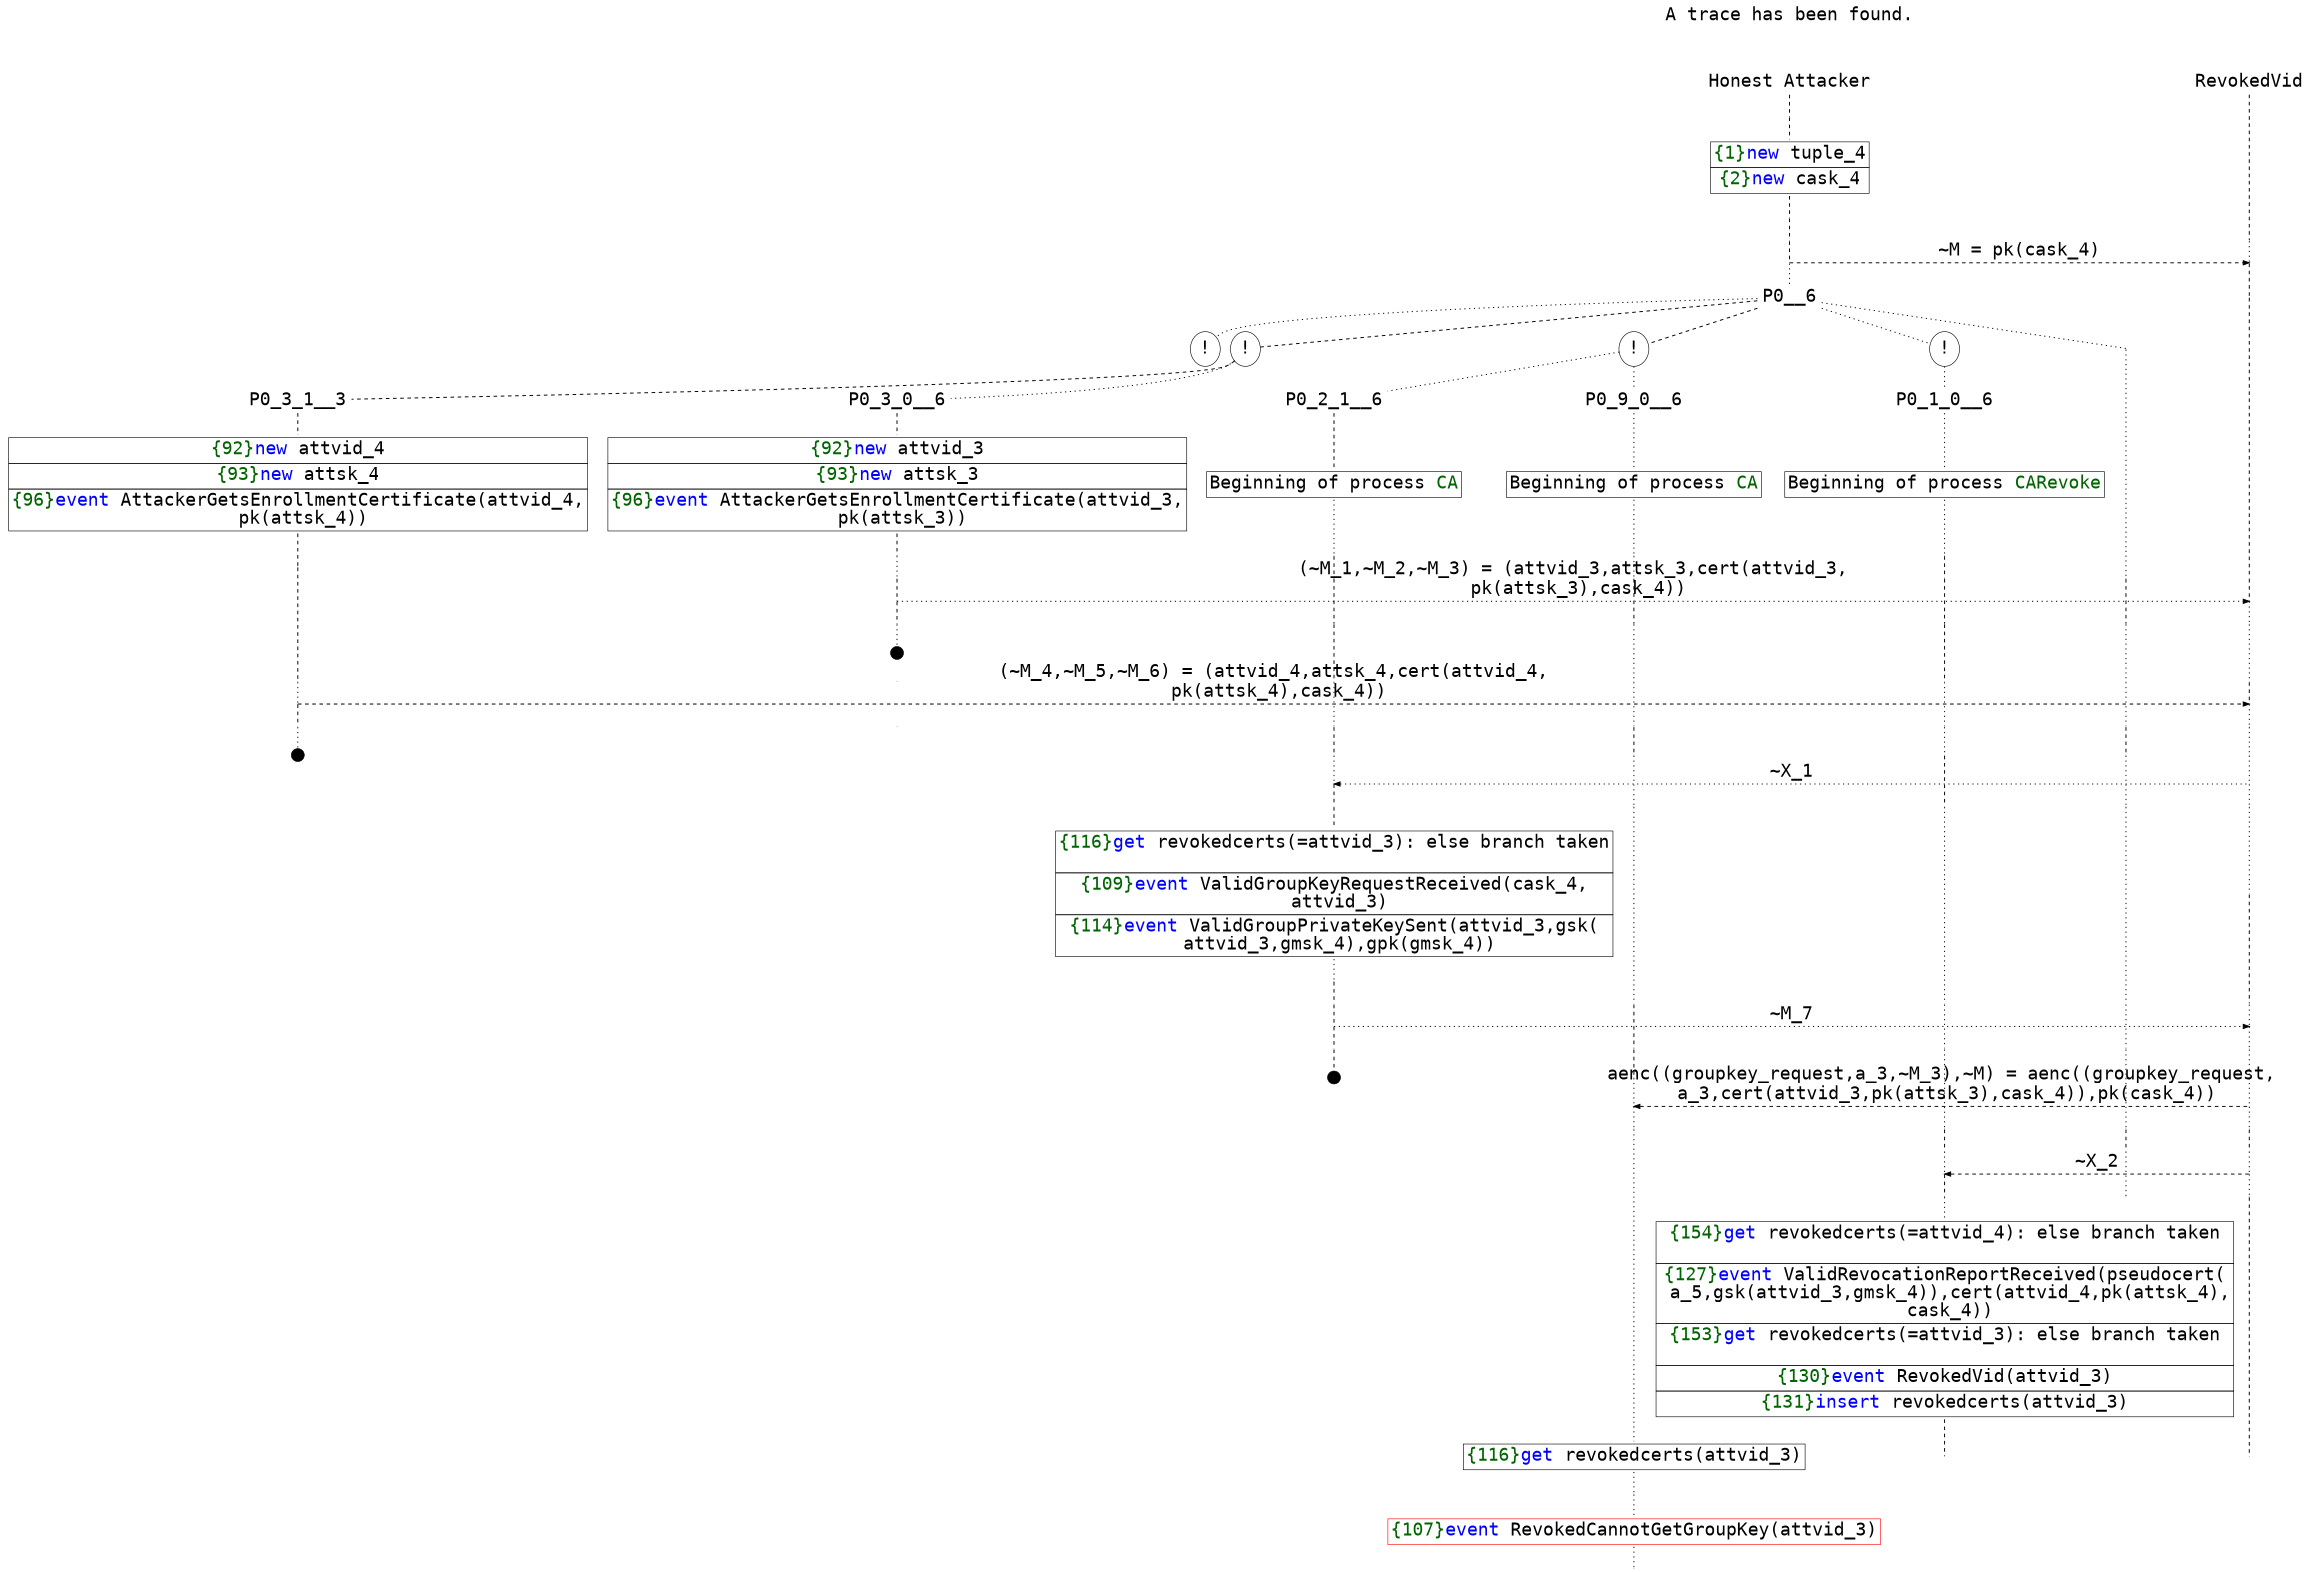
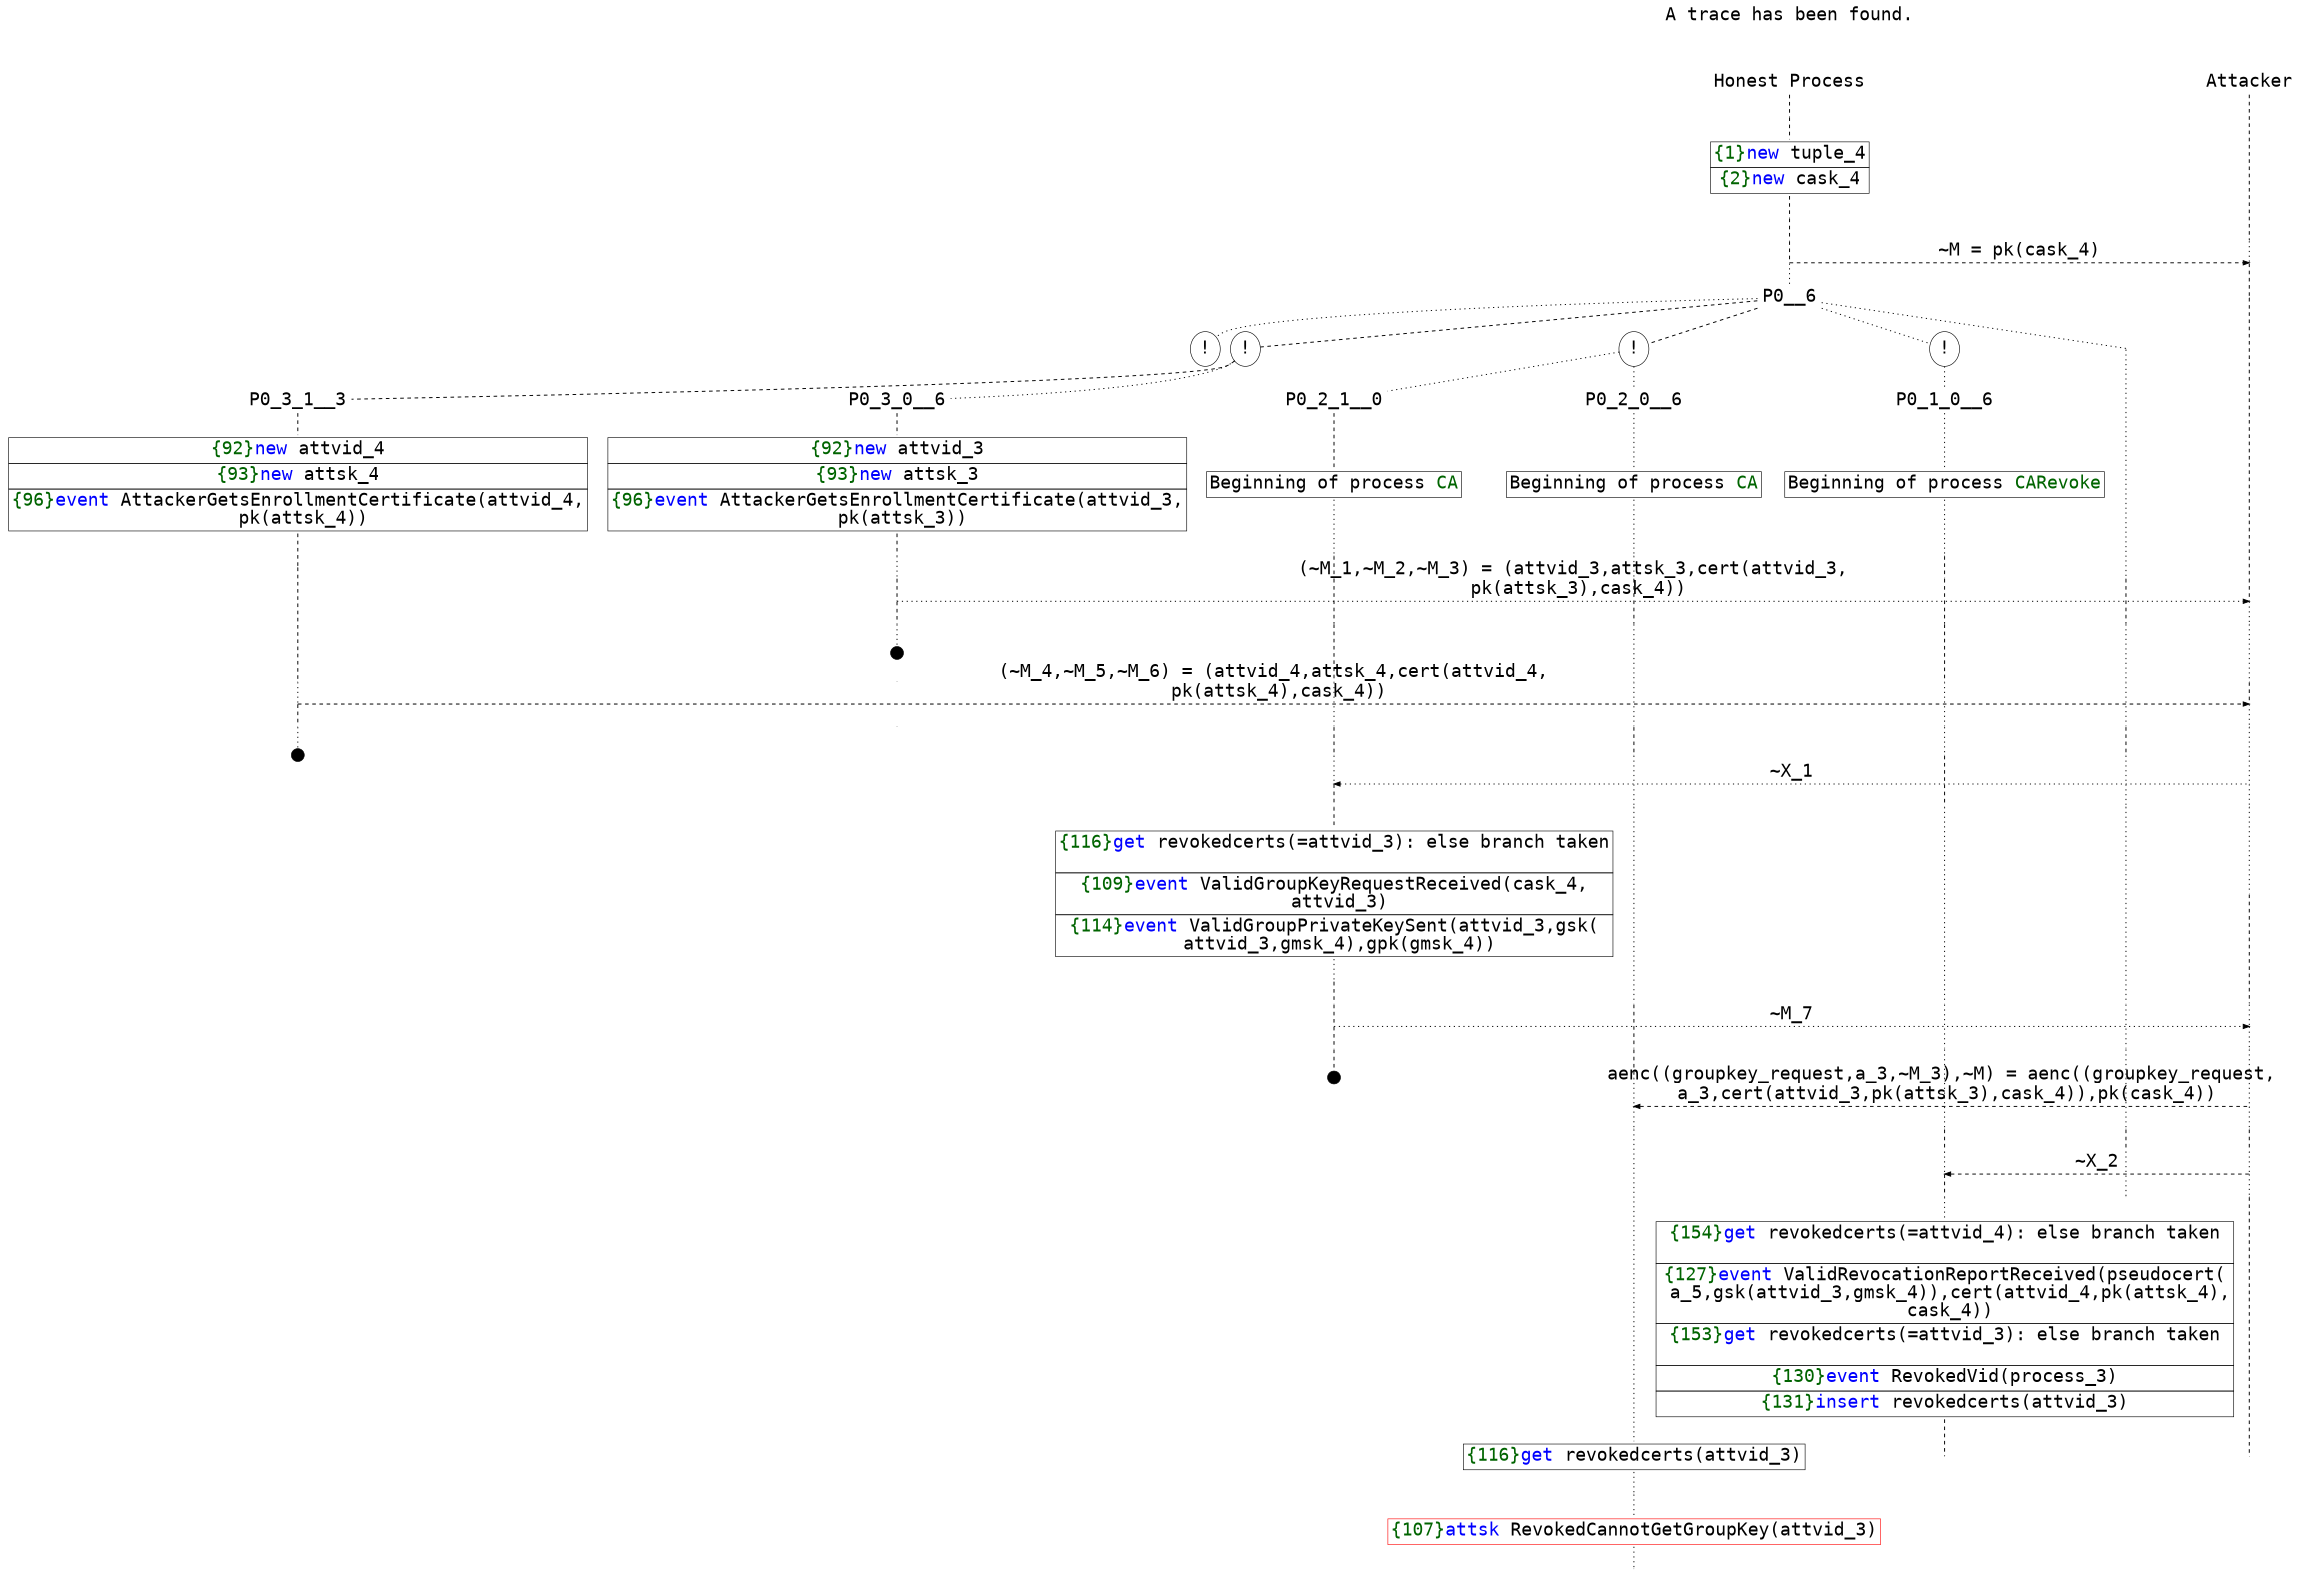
(1790, 82) -> (1790, 82)
(2249, 82) -> (2249, 82)
(1334, 401) -> (1334, 401)
(1634, 401) -> (1634, 401)
(1999, 1377) -> (1999, 1377)
(1473, 1530) -> (1473, 1530)
